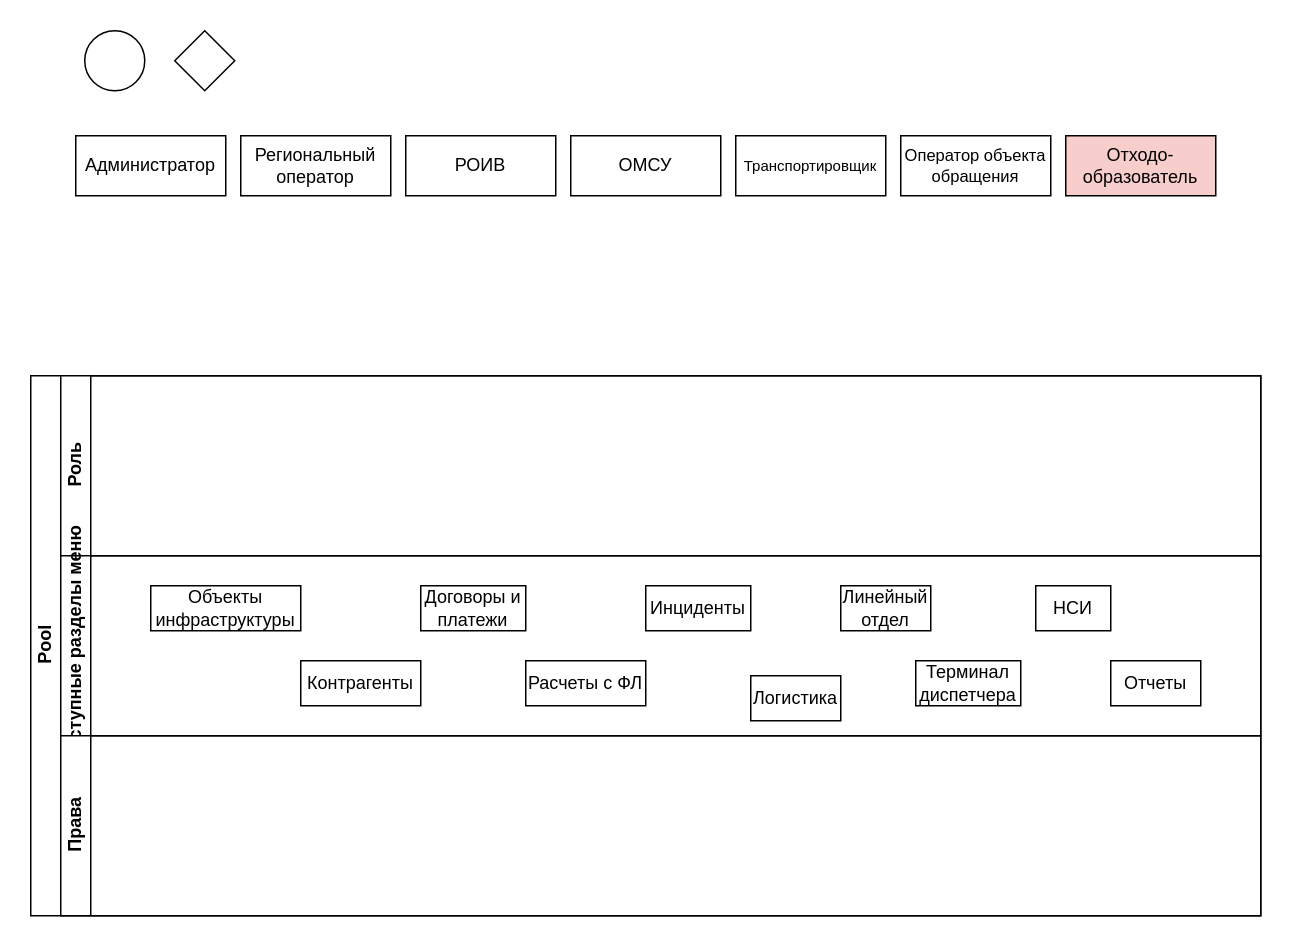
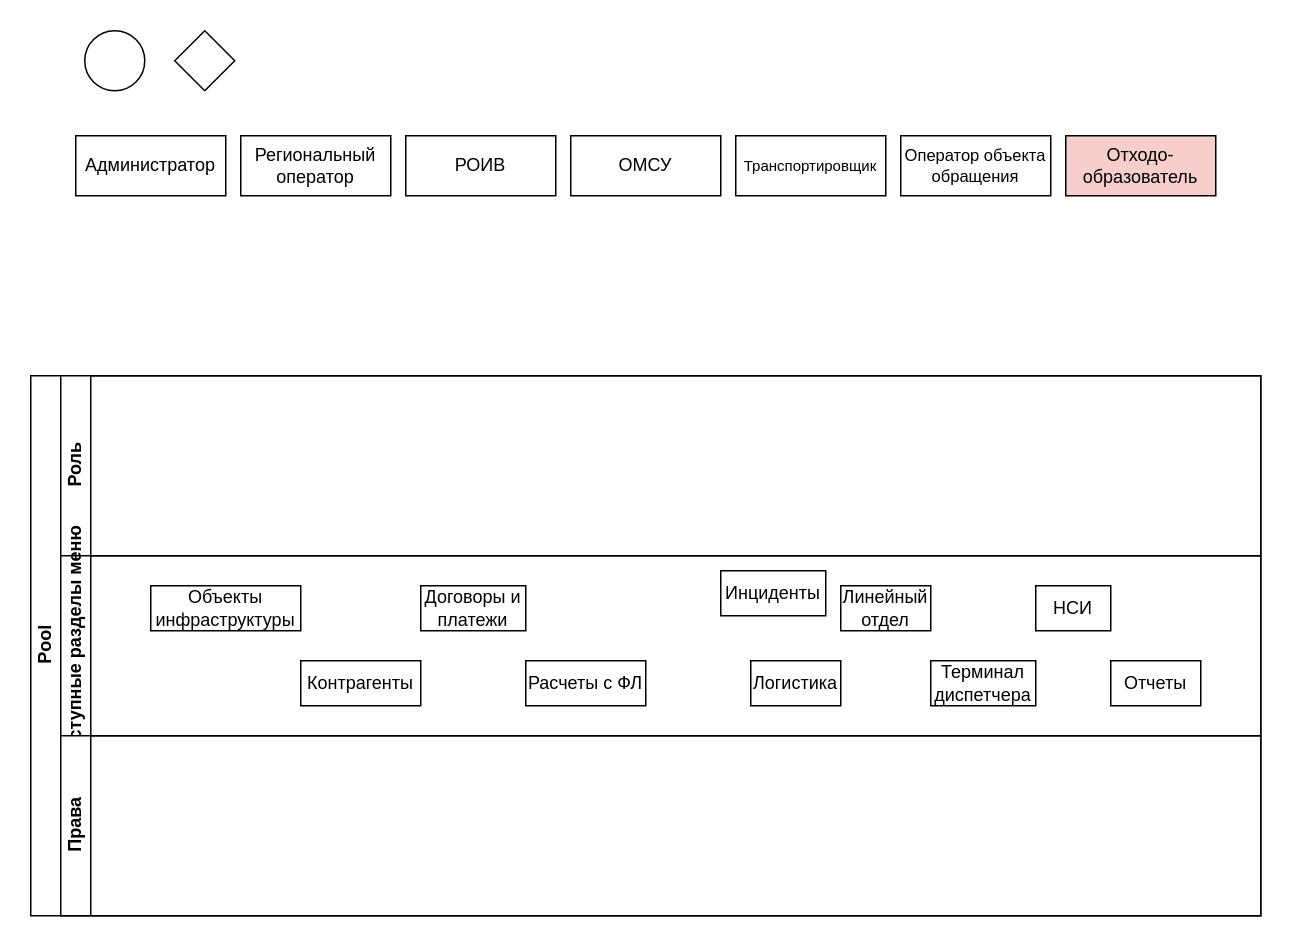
(698, 608) -> (773, 593)
(968, 683) -> (983, 683)
(796, 698) -> (796, 683)
